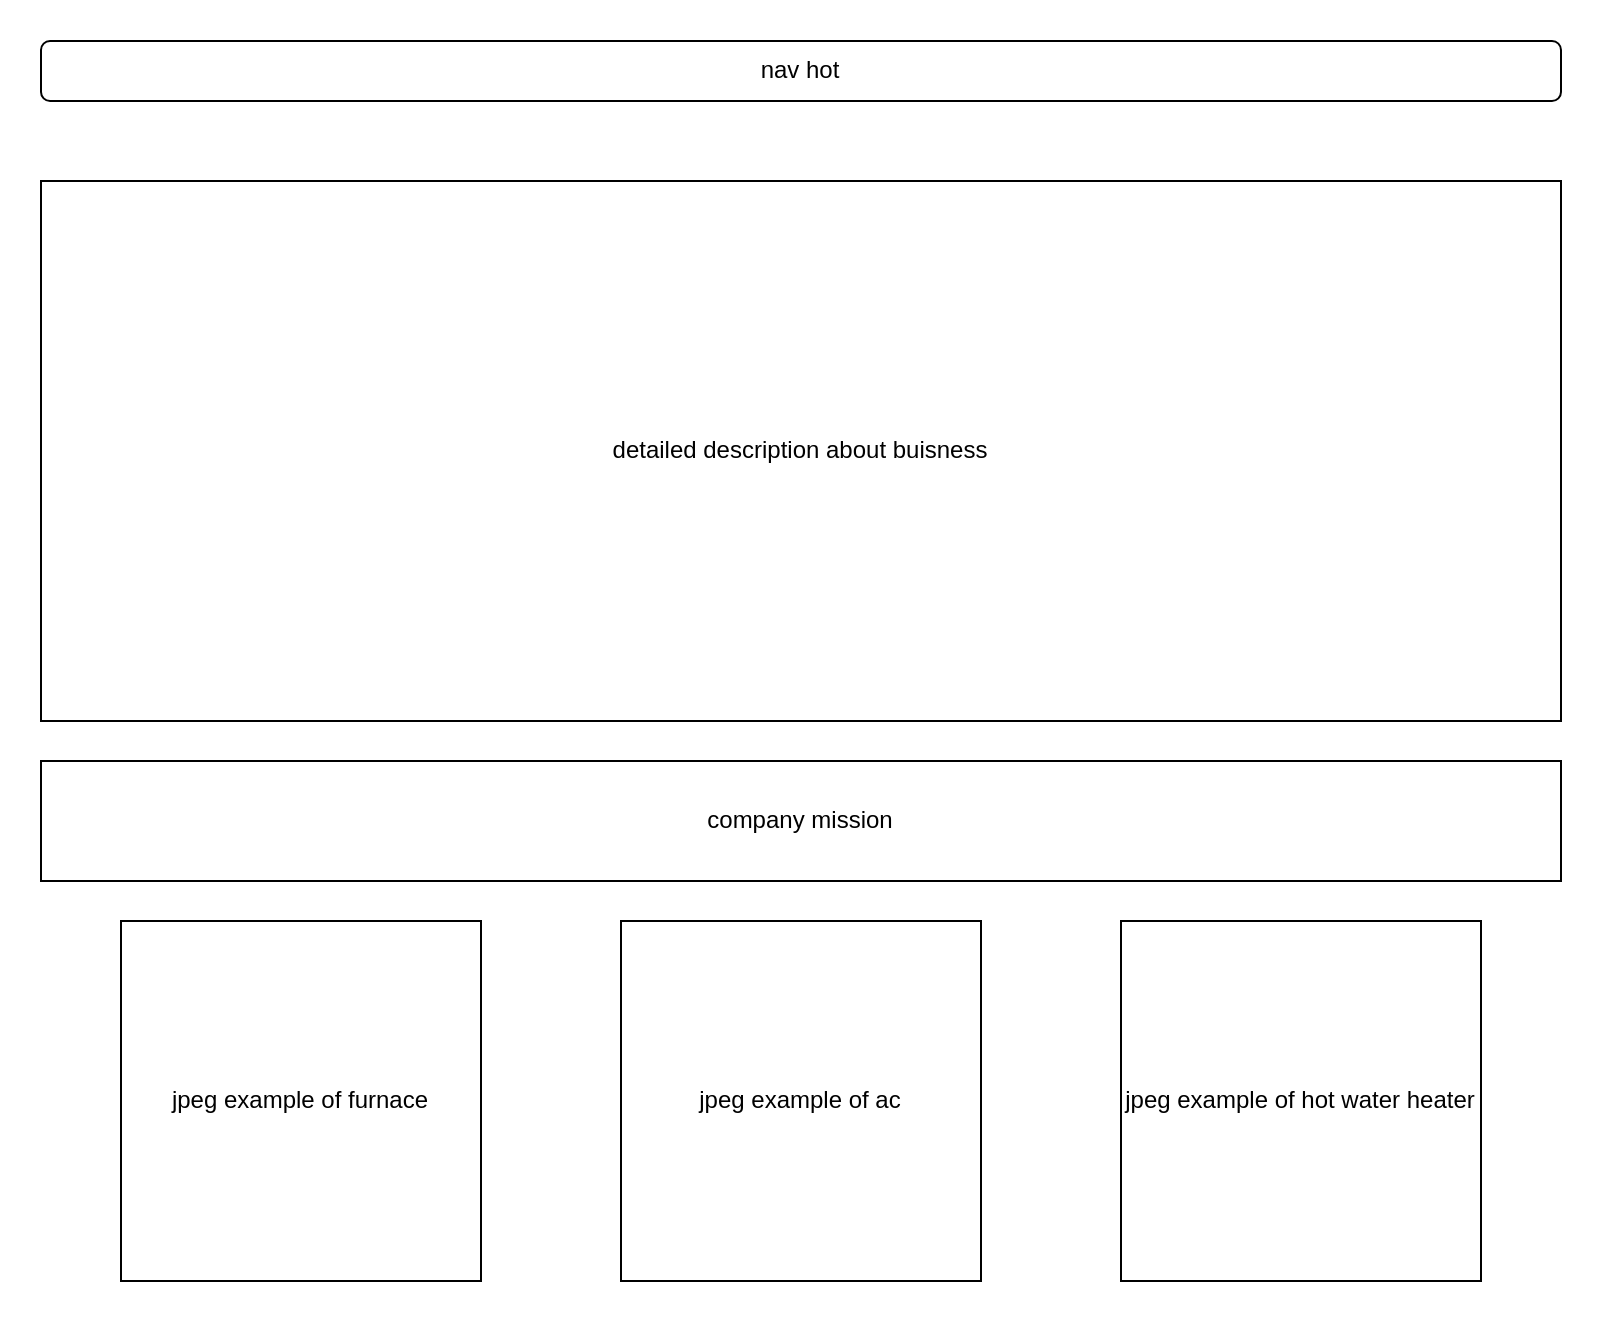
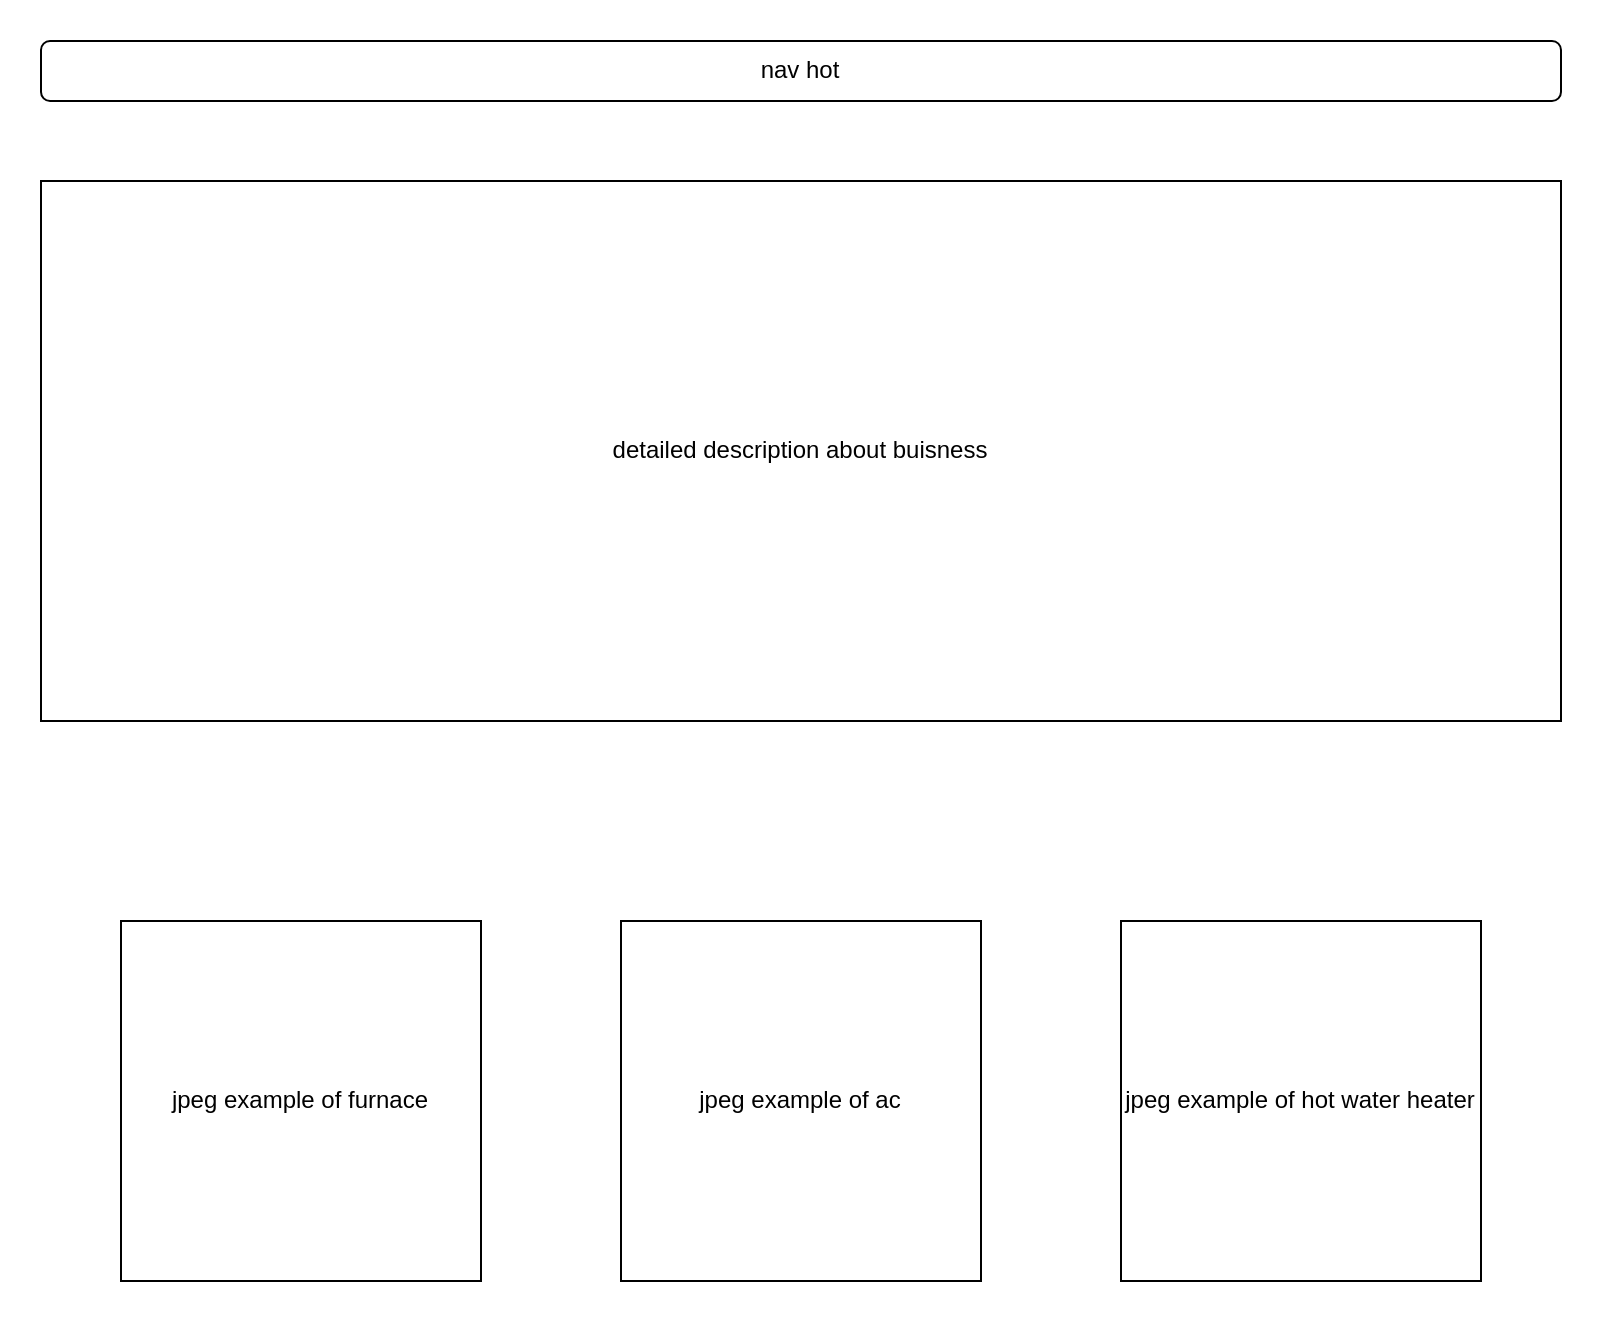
(801, 821) -> none
